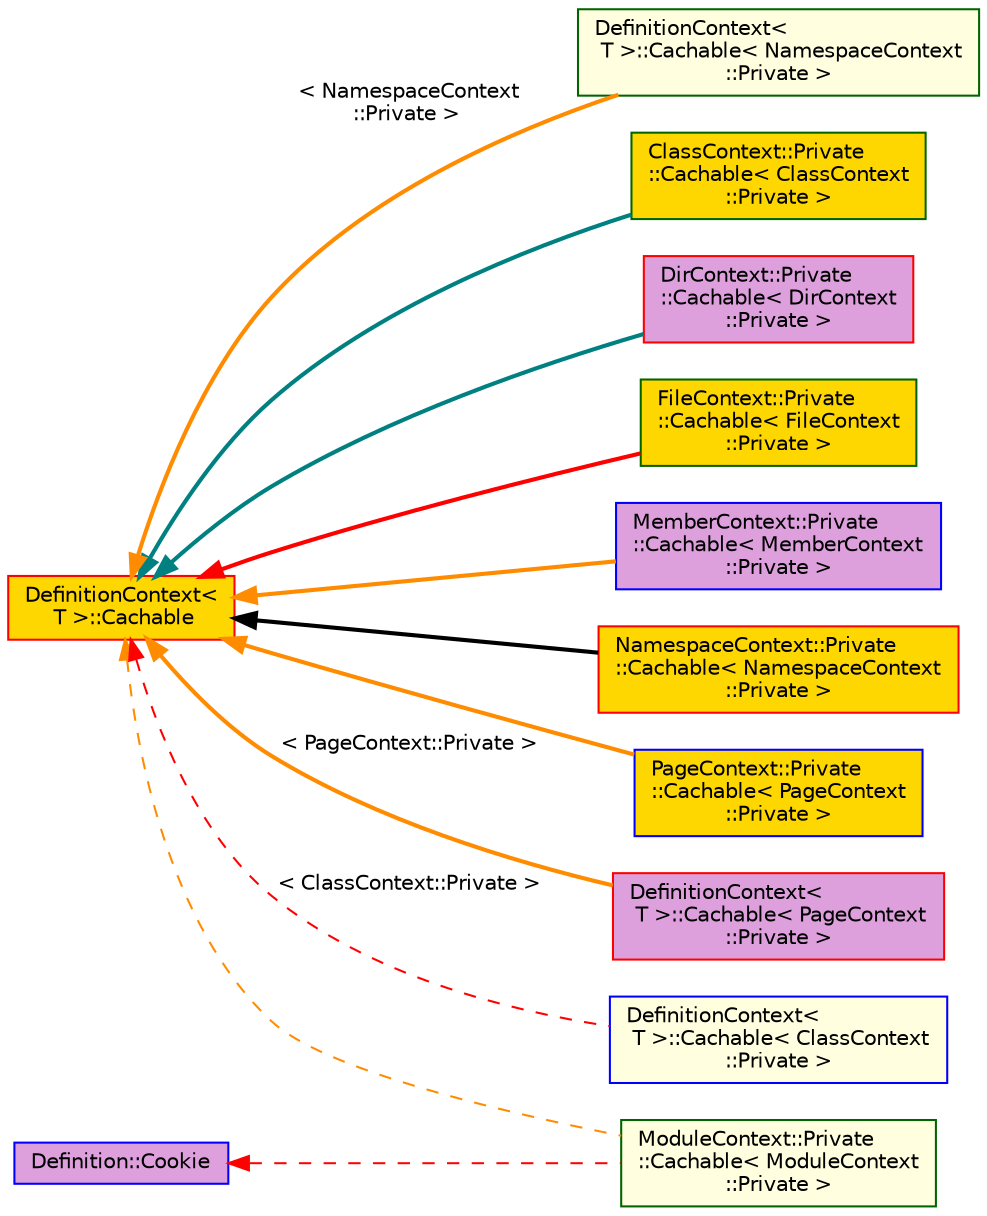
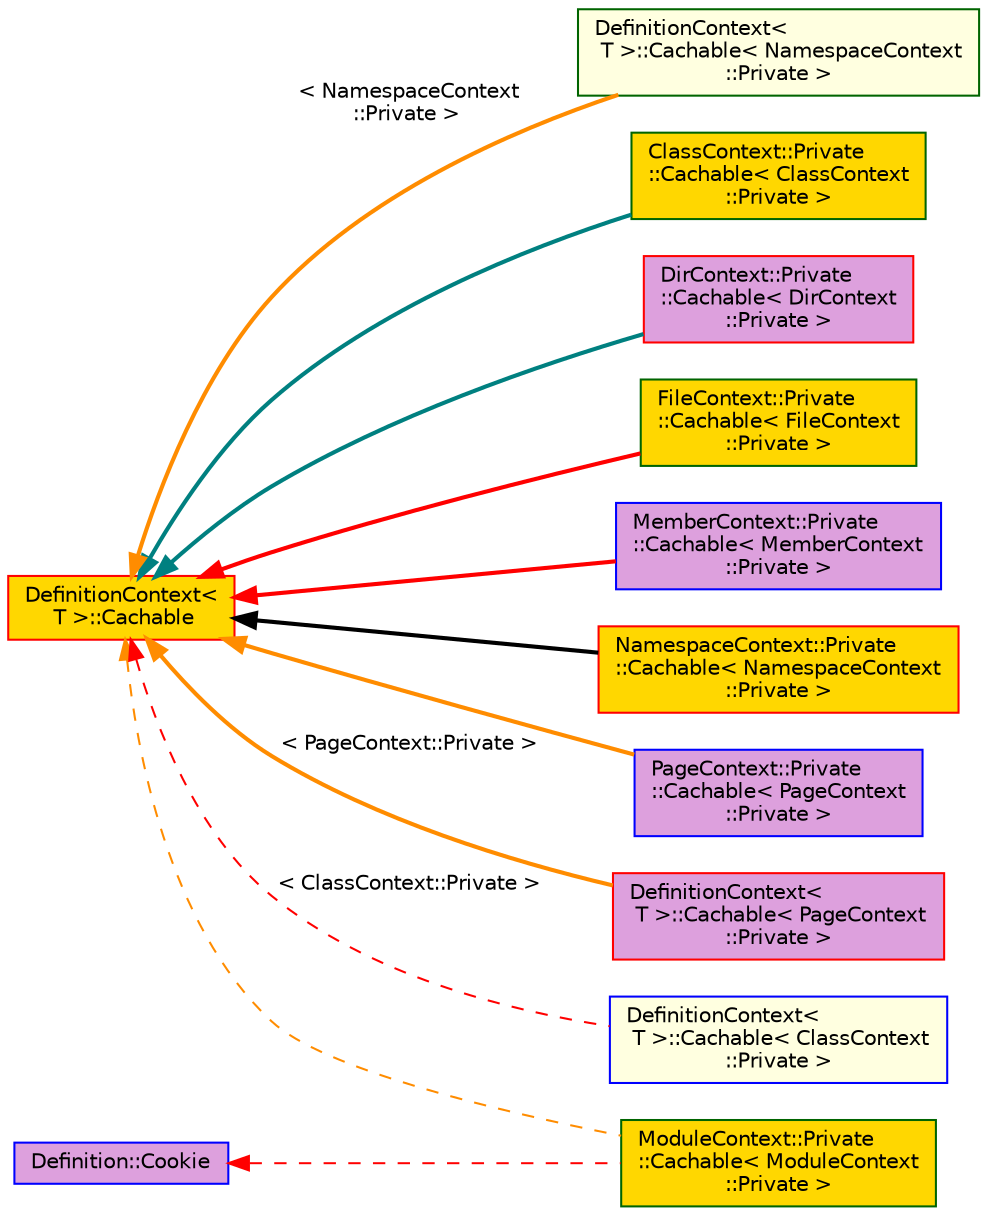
(436, 578) -> (436, 578)
(779, 793) -> (779, 793)
(779, 1163) -> (779, 1163)
